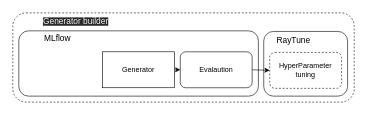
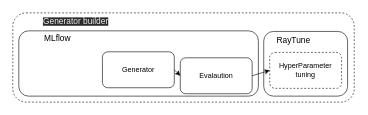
(138, 70) -> (138, 70)
(216, 70) -> (216, 76)
